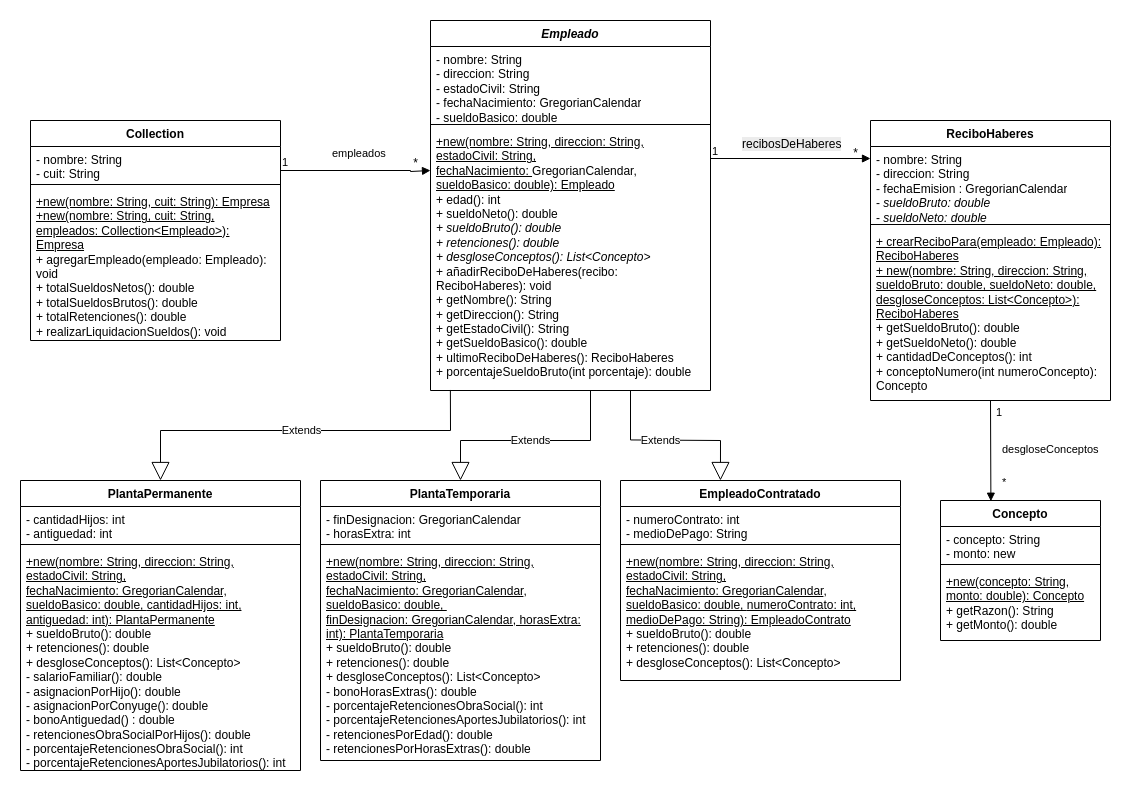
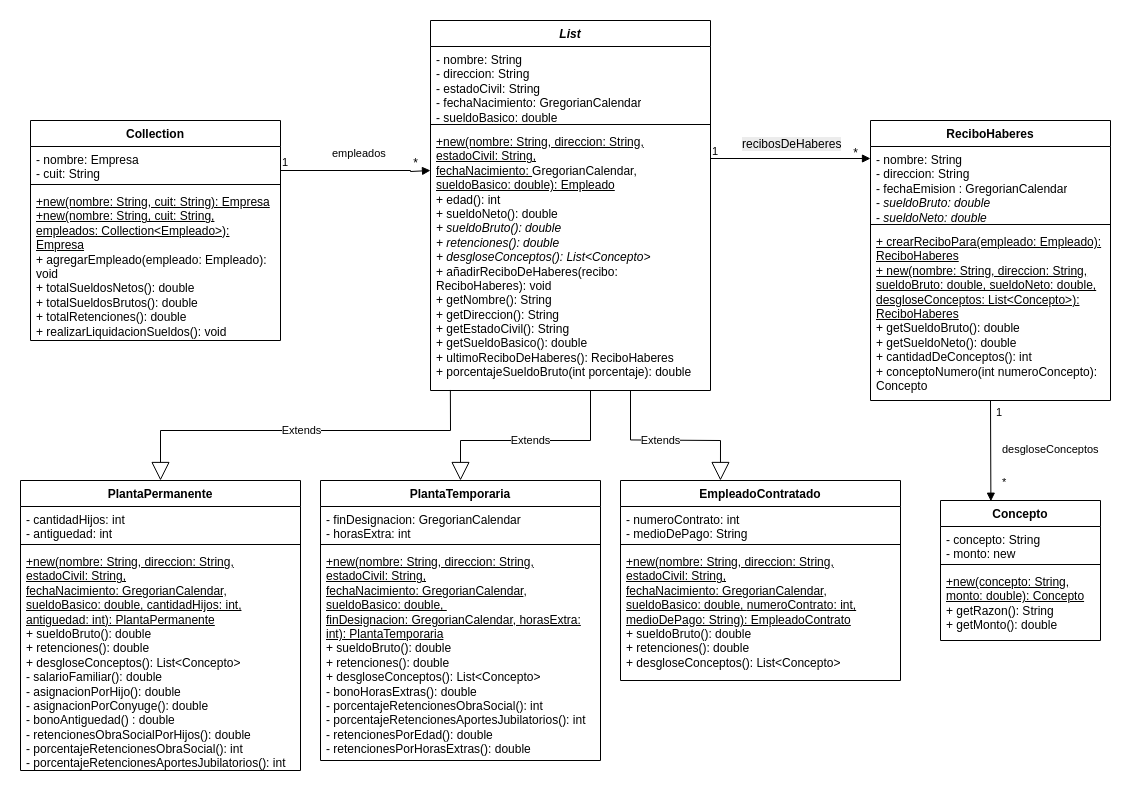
(571, 35) -> (571, 35)
(84, 168) -> (89, 168)
